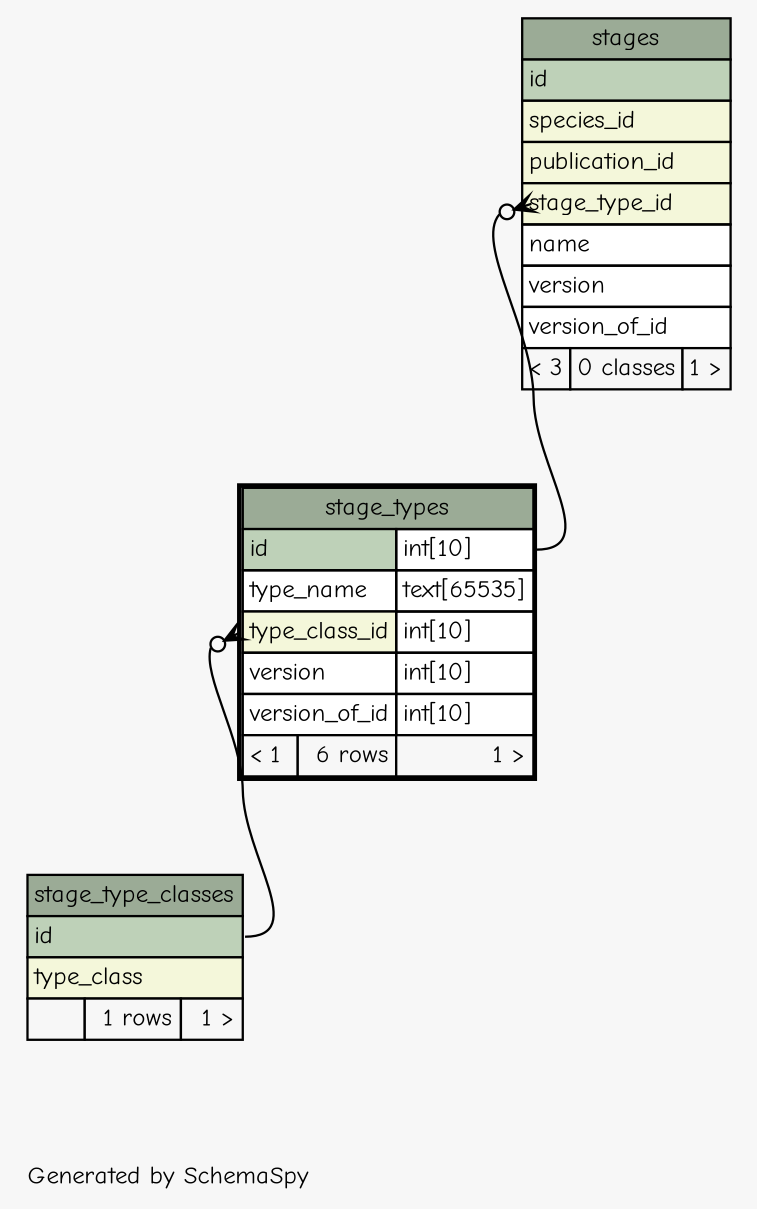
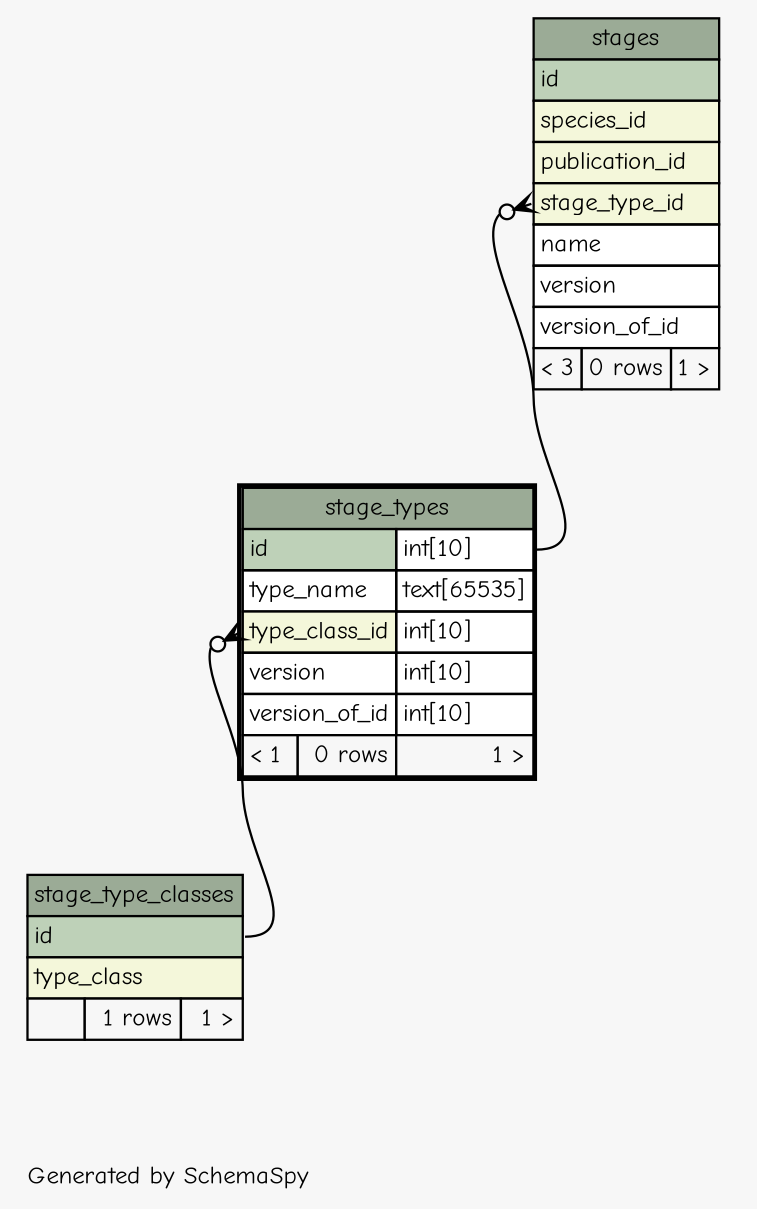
(626, 368) -> (626, 368)
(353, 755) -> (352, 755)
